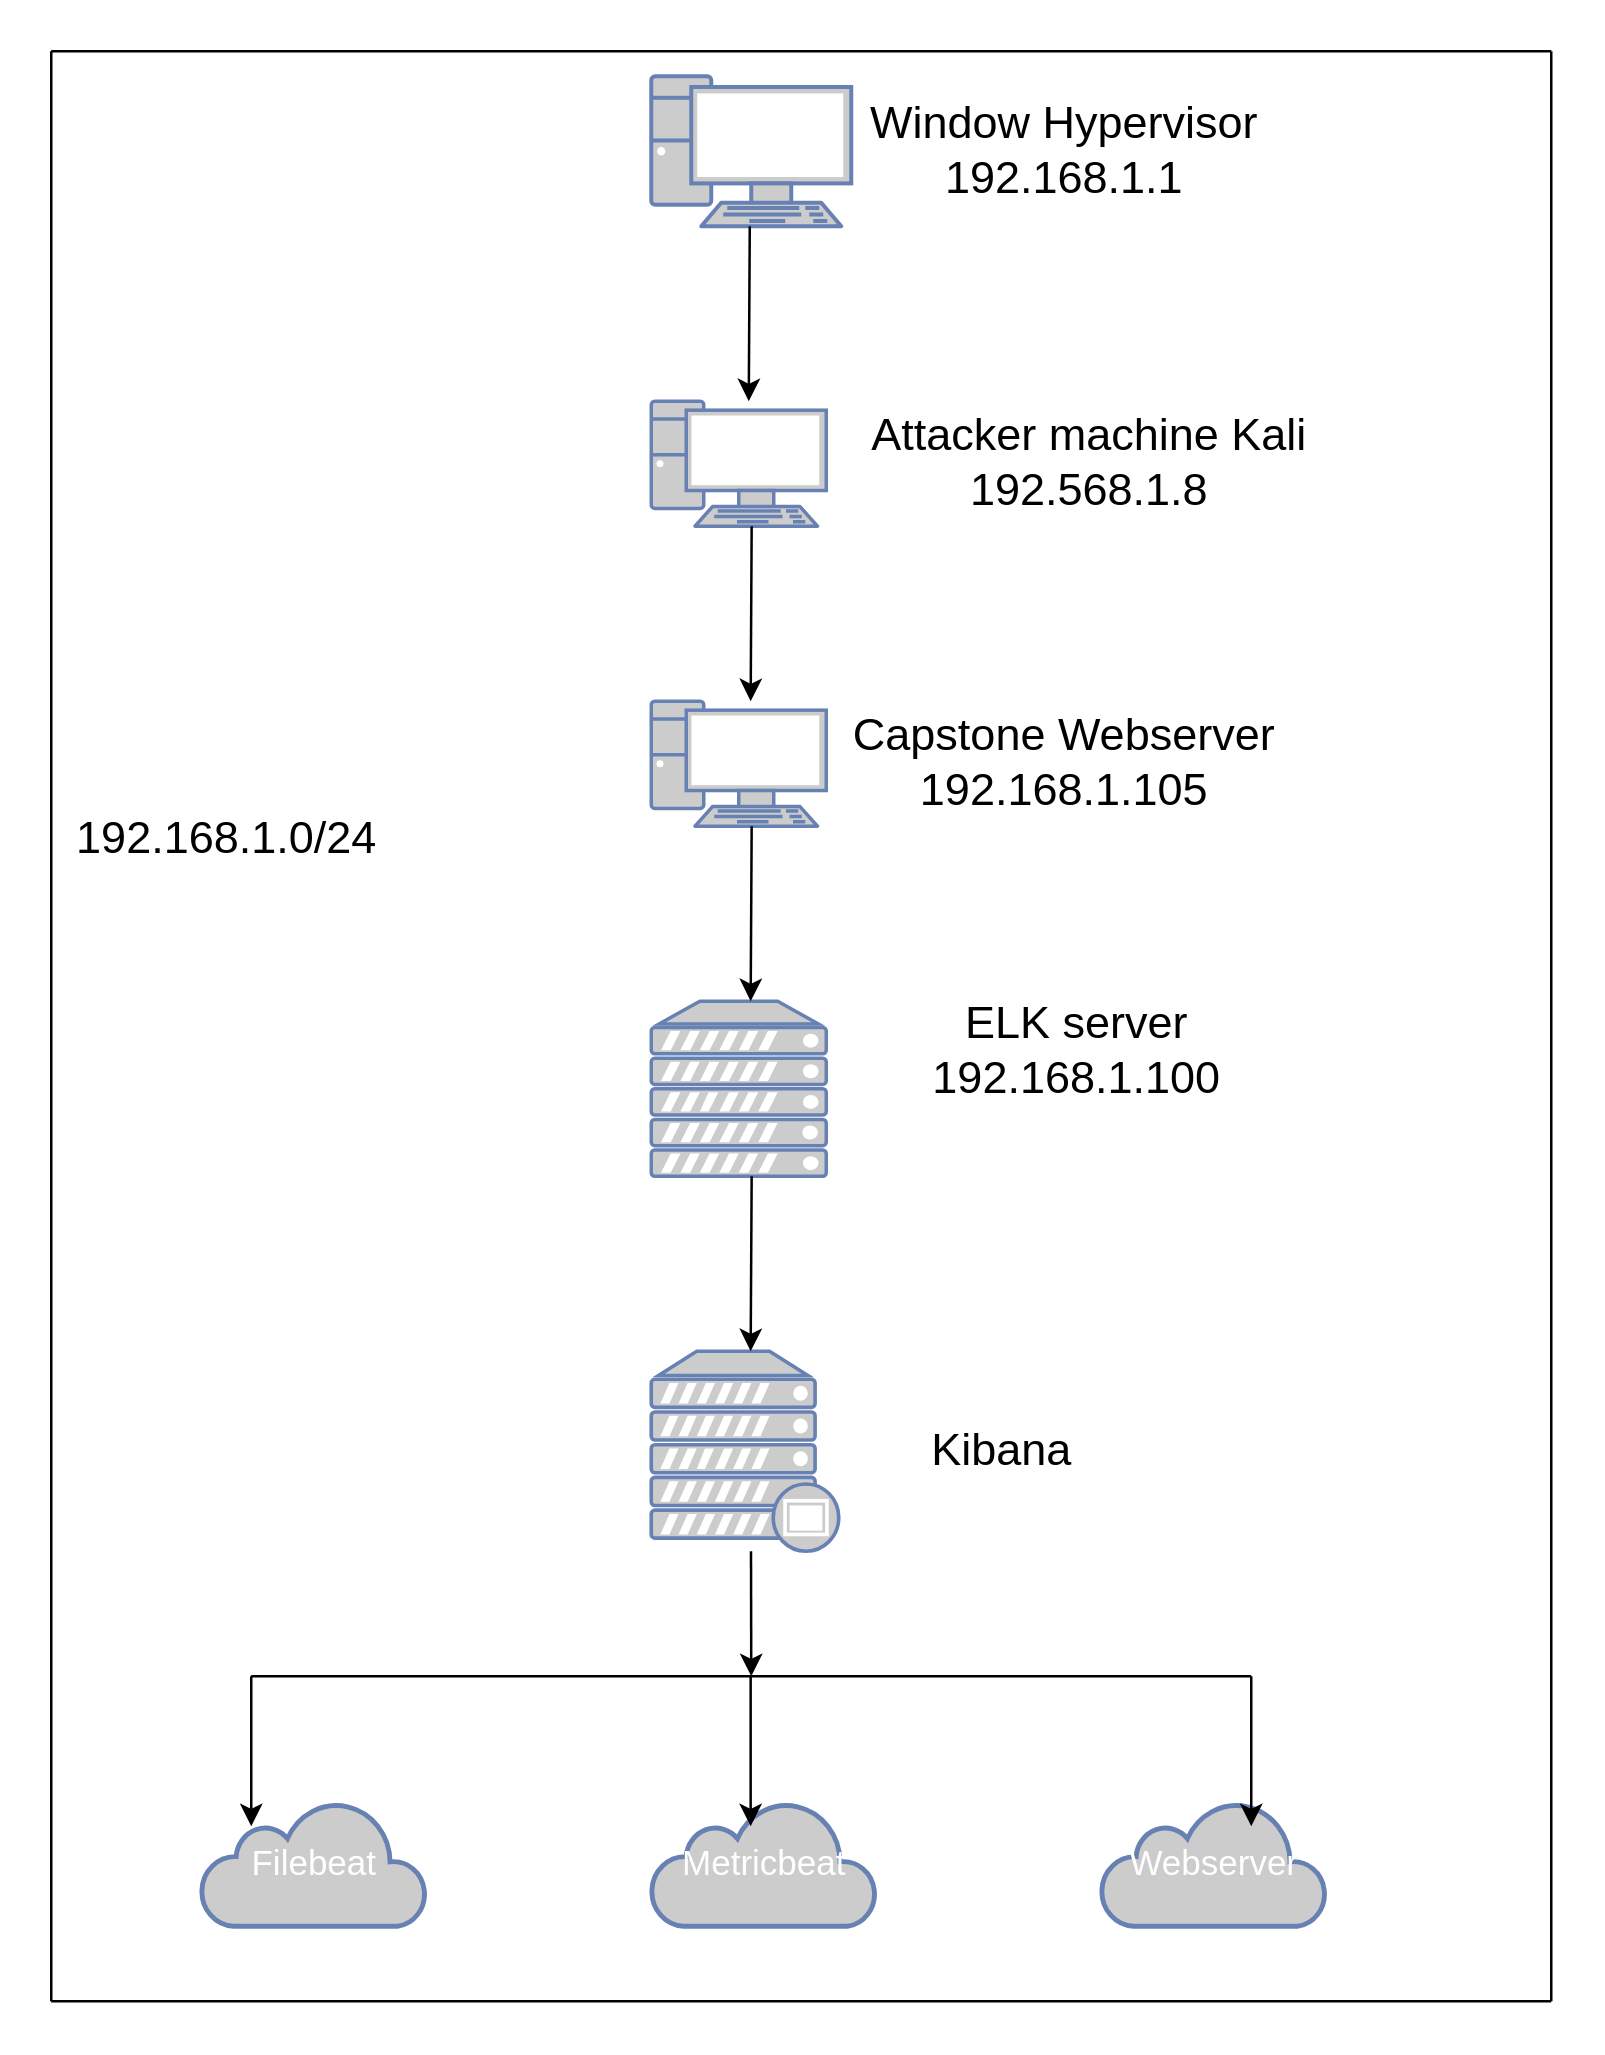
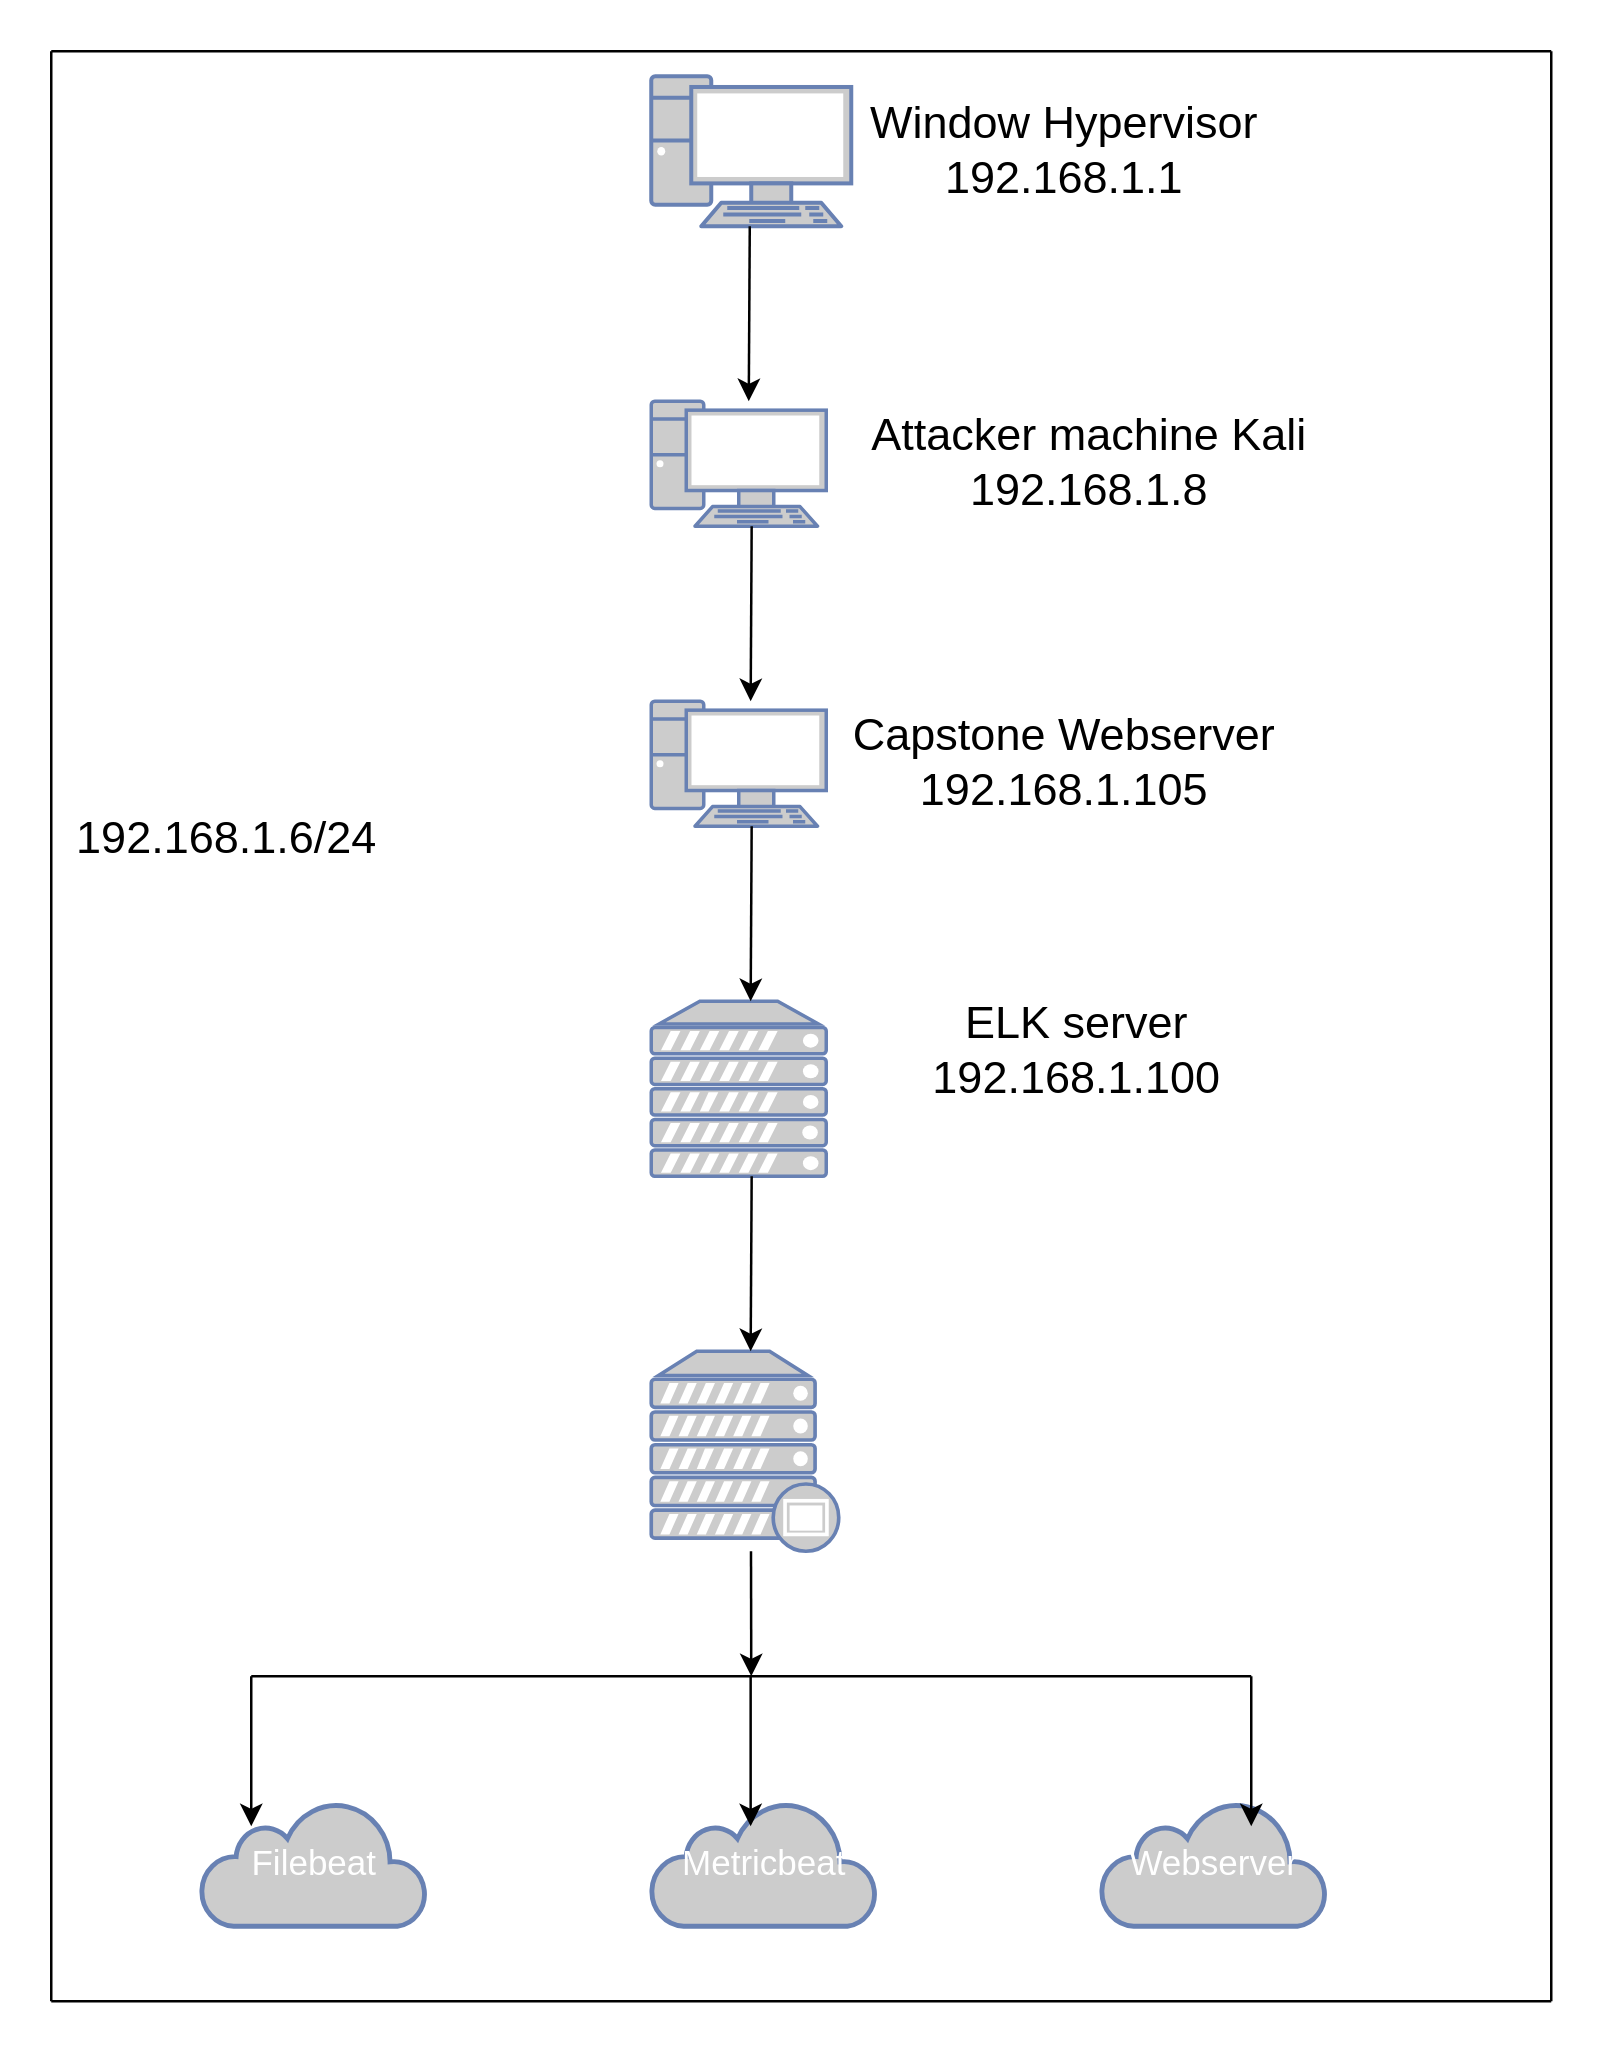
(1090, 464) -> (1090, 464)
(228, 839) -> (228, 839)
(1001, 1451) -> none
